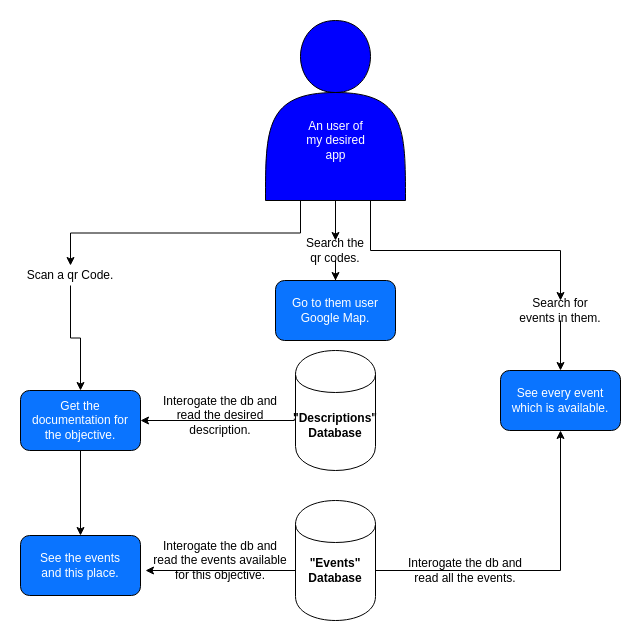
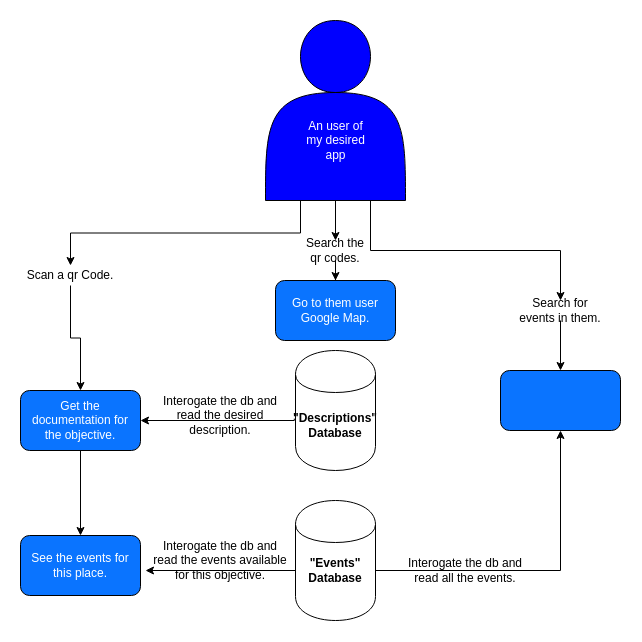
(561, 401) -> none
(81, 566) -> (81, 566)
